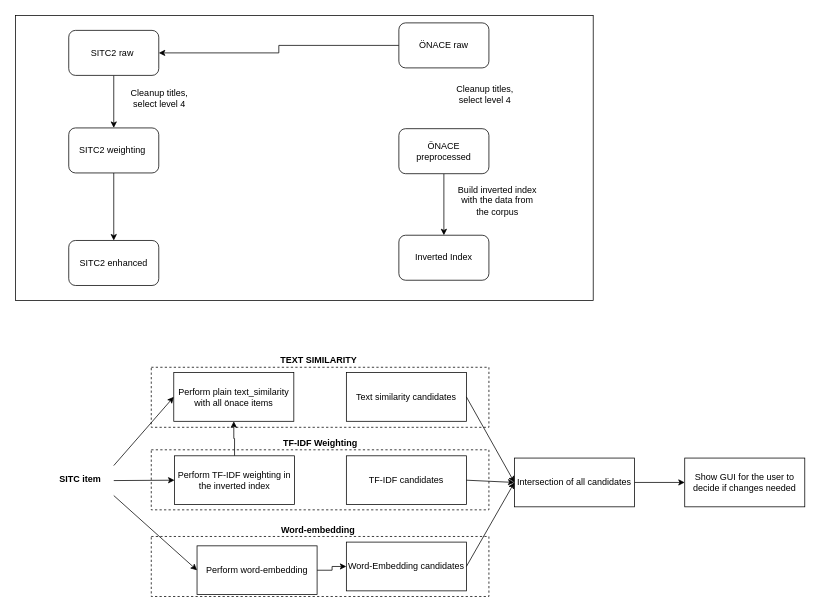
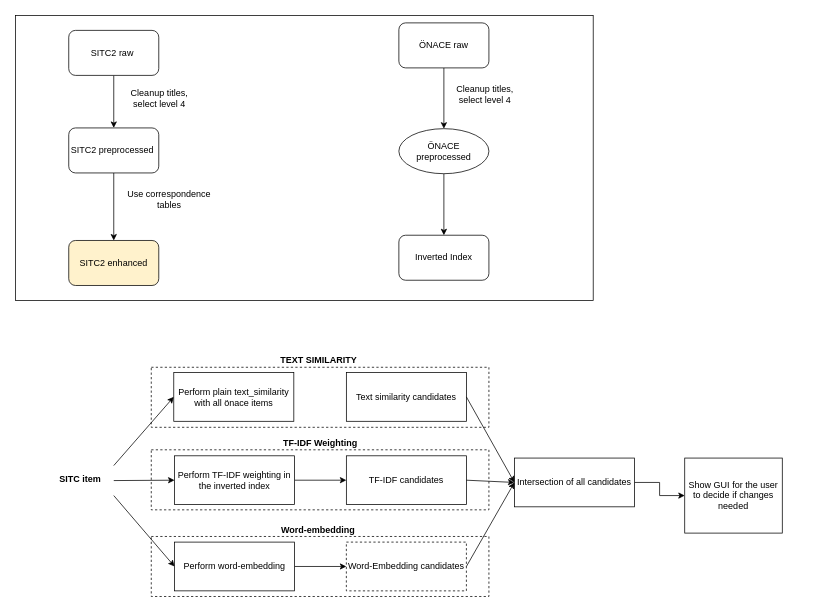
(334, 45) -> (444, 122)
(114, 150) -> (114, 150)
(444, 151) -> (444, 151)
none -> (169, 199)
(497, 201) -> none
(114, 263) -> (114, 263)
(234, 440) -> (318, 480)
(744, 482) -> (733, 495)
(406, 566) -> (406, 566)
(257, 570) -> (234, 566)
